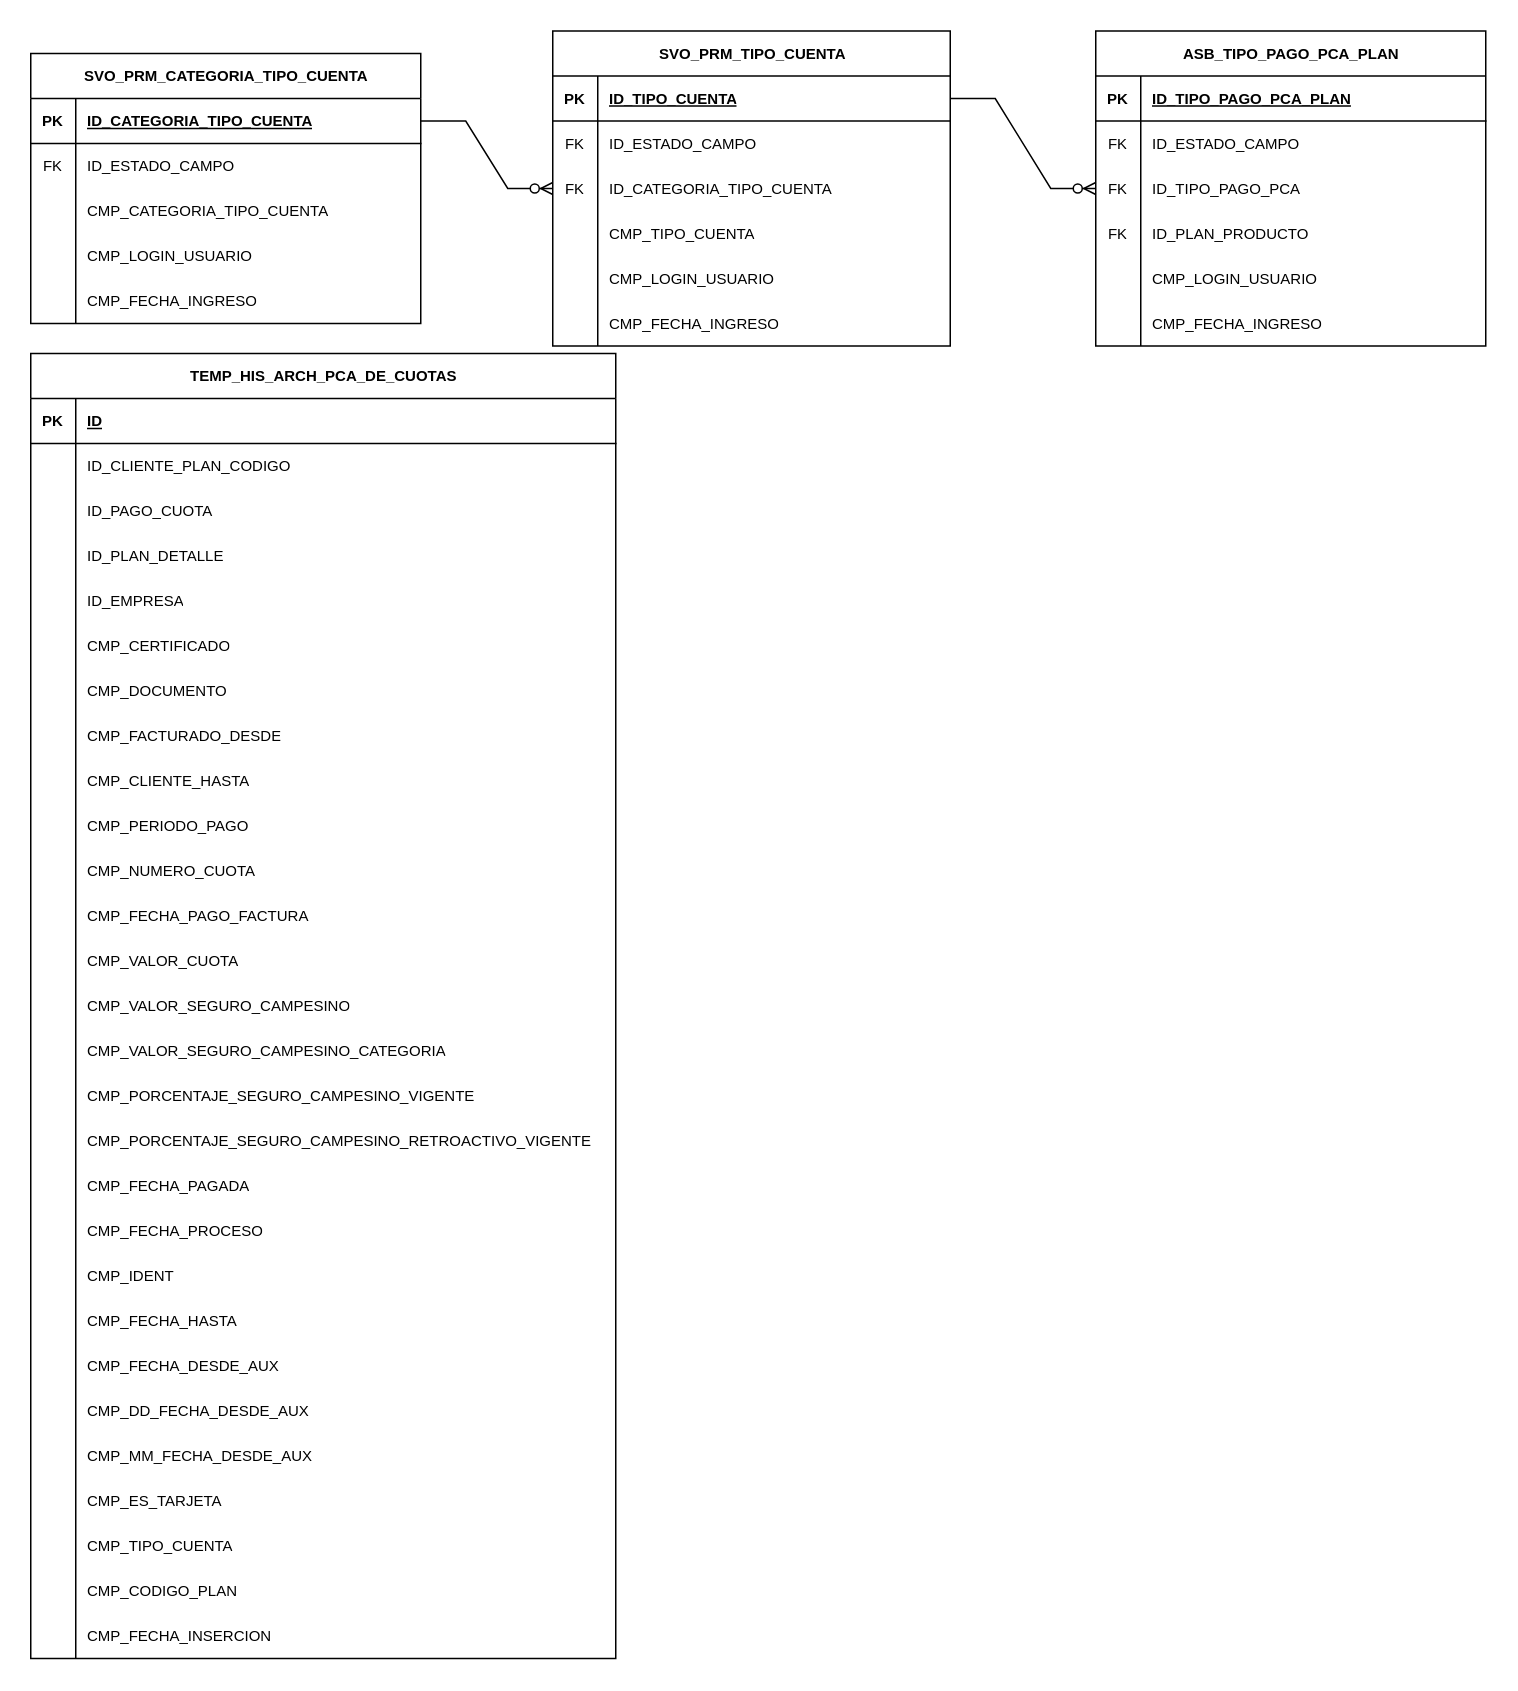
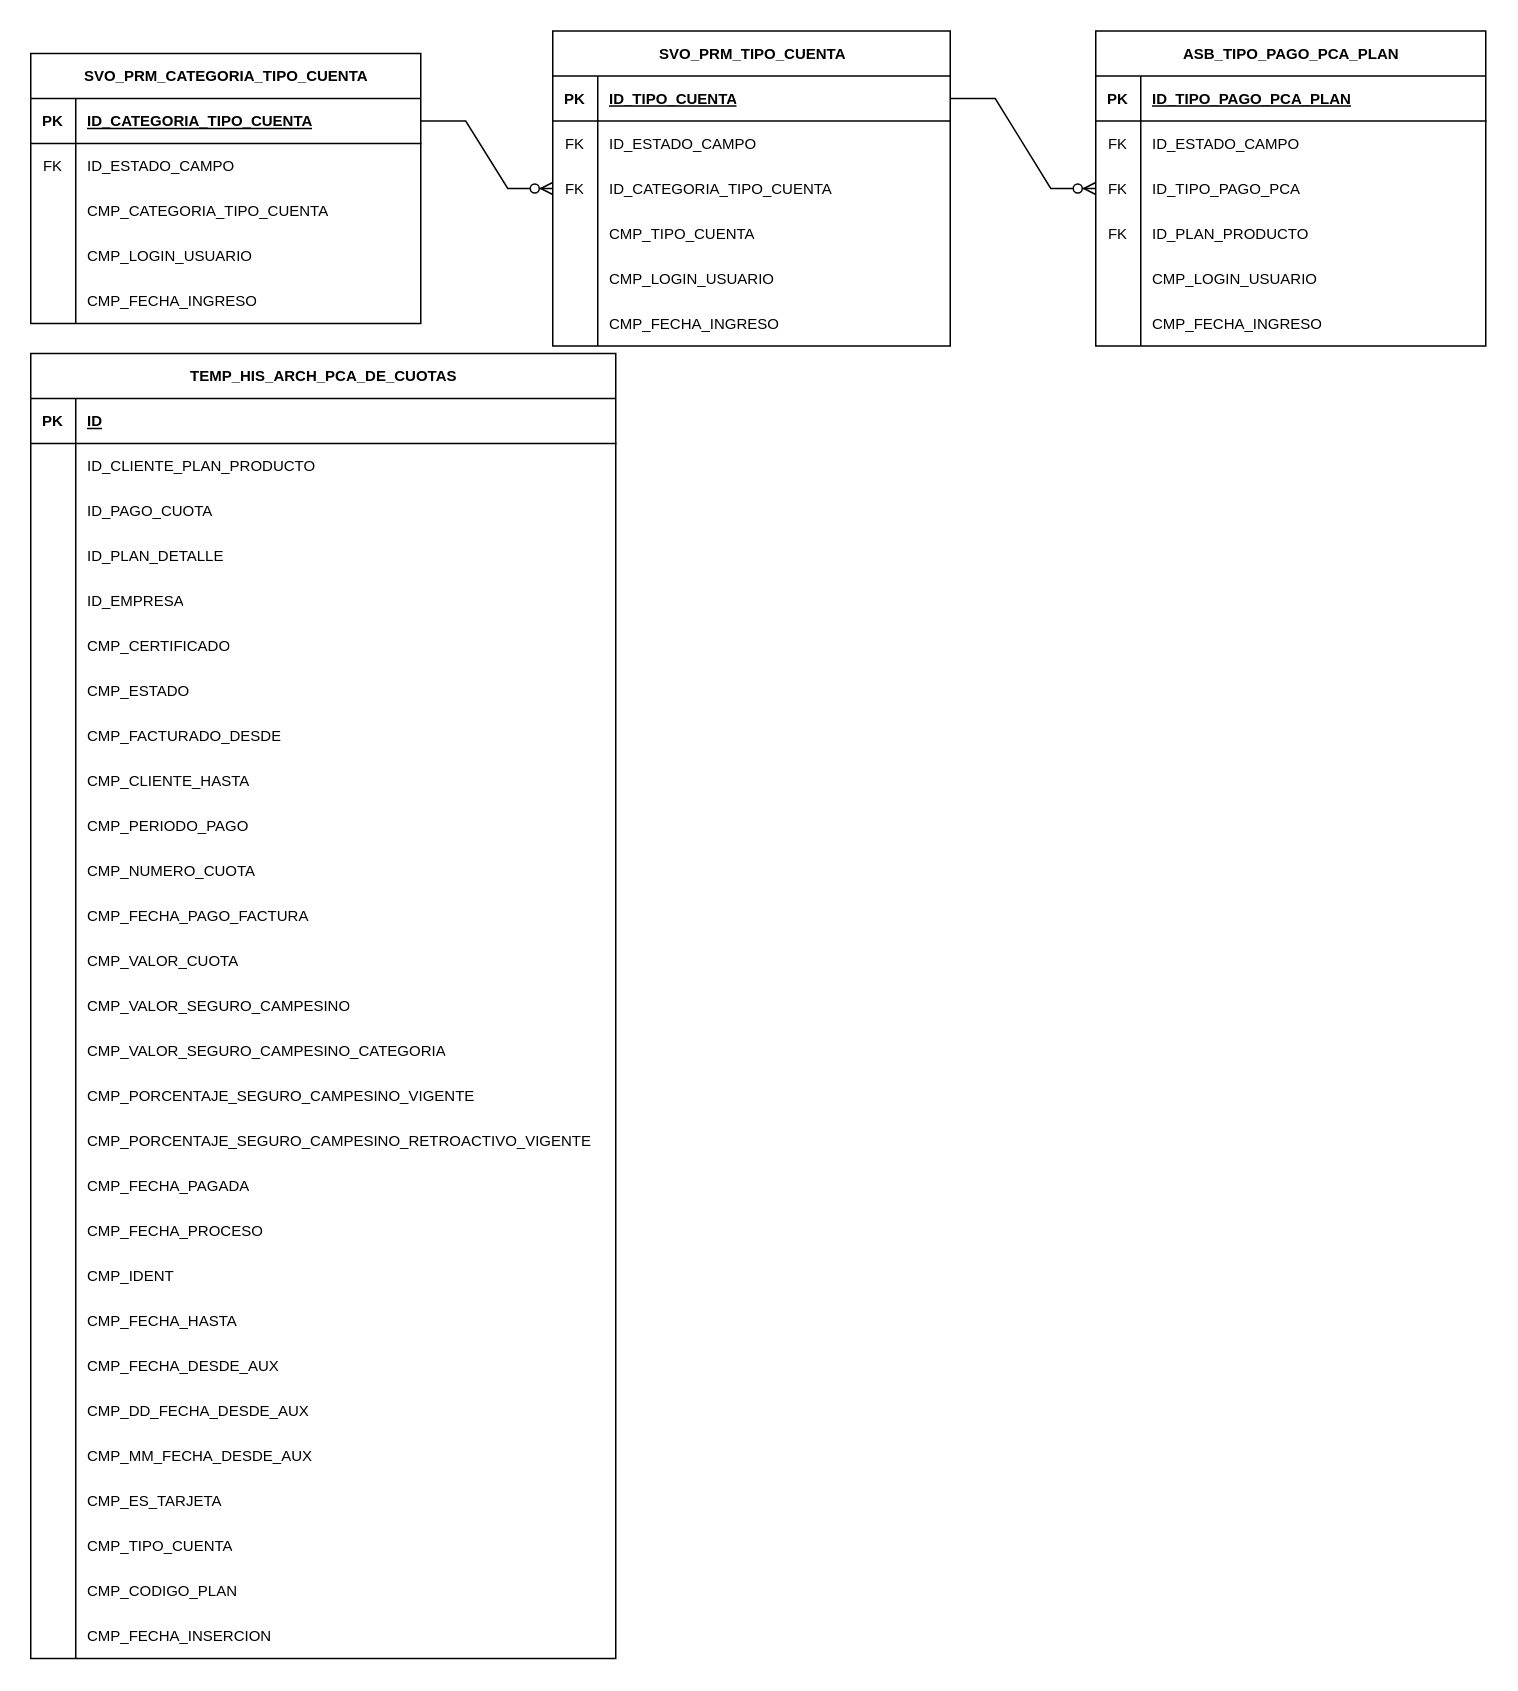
(180, 466) -> (189, 466)
(142, 691) -> (130, 691)
